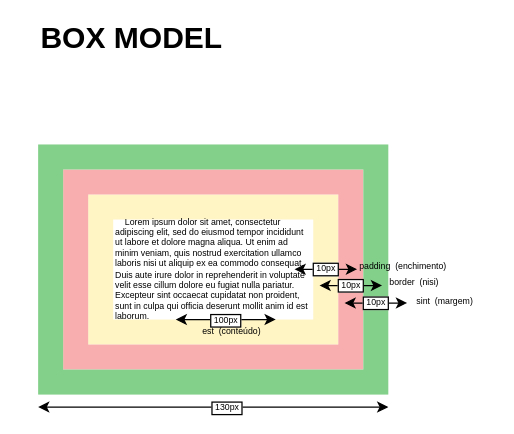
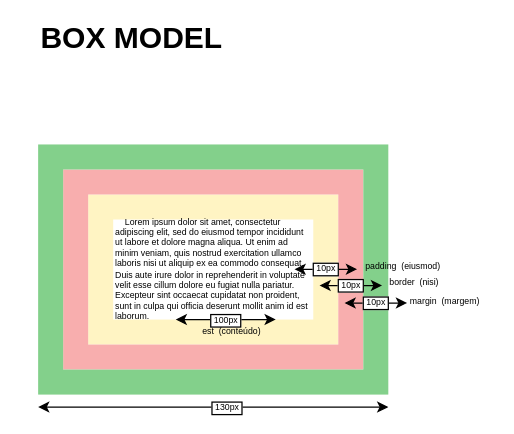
(403, 267) -> (403, 267)
(445, 302) -> (445, 302)
